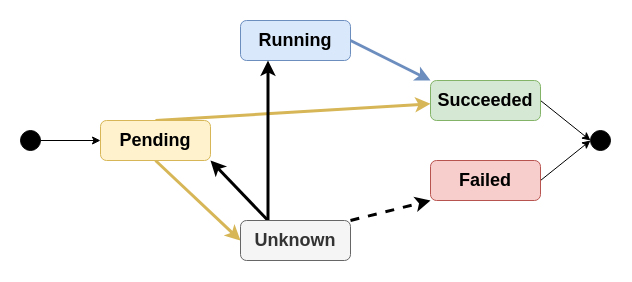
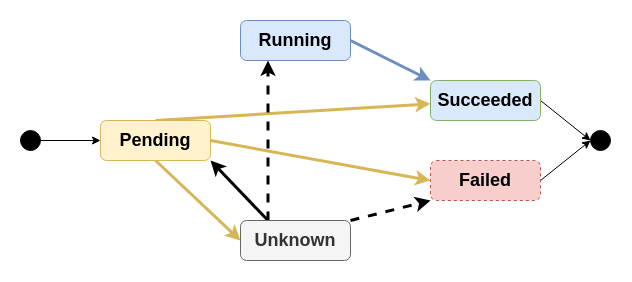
(486, 101) -> (486, 101)
(268, 147) -> (268, 147)
none -> (315, 160)
(486, 181) -> (486, 181)
